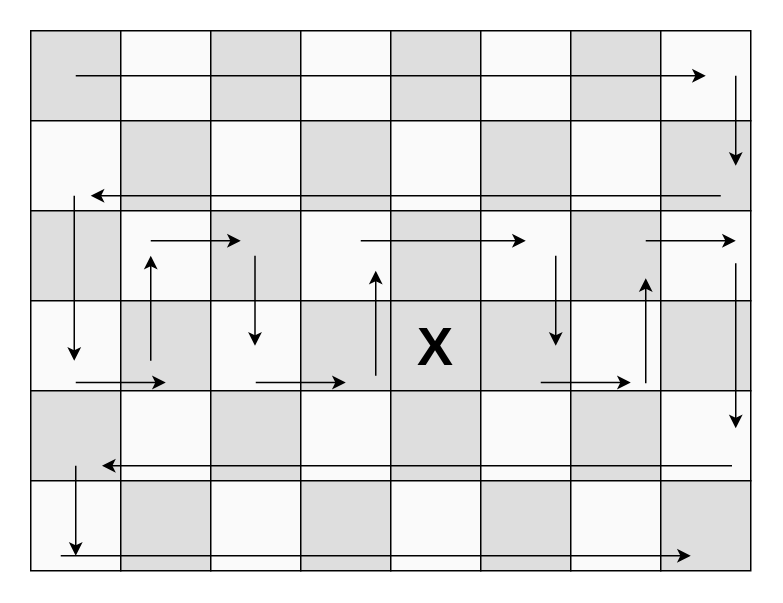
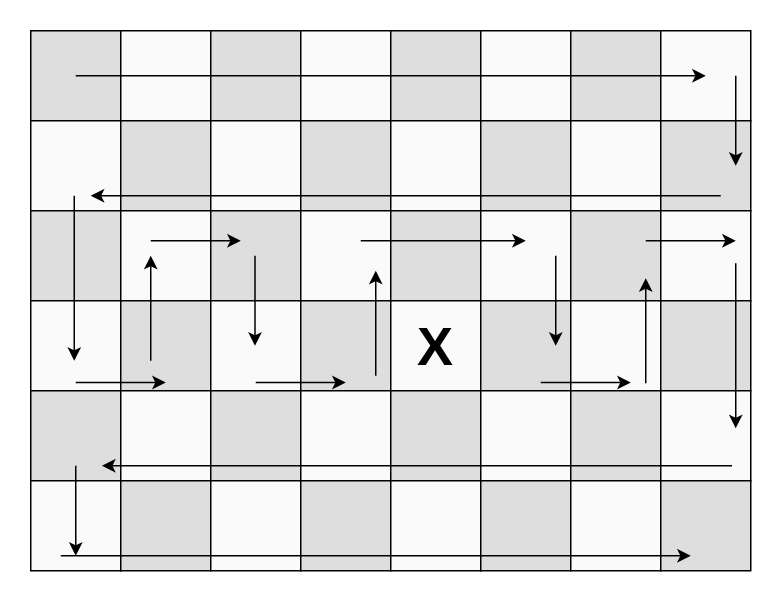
(436, 346) -> (436, 346)
